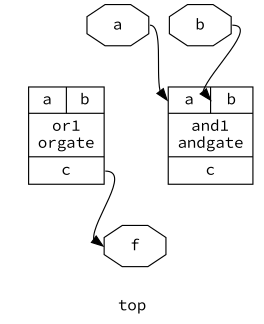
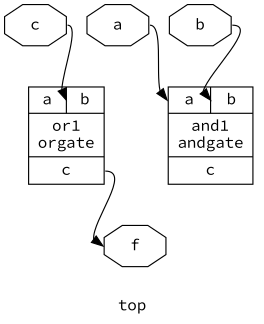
none -> (35, 25)
